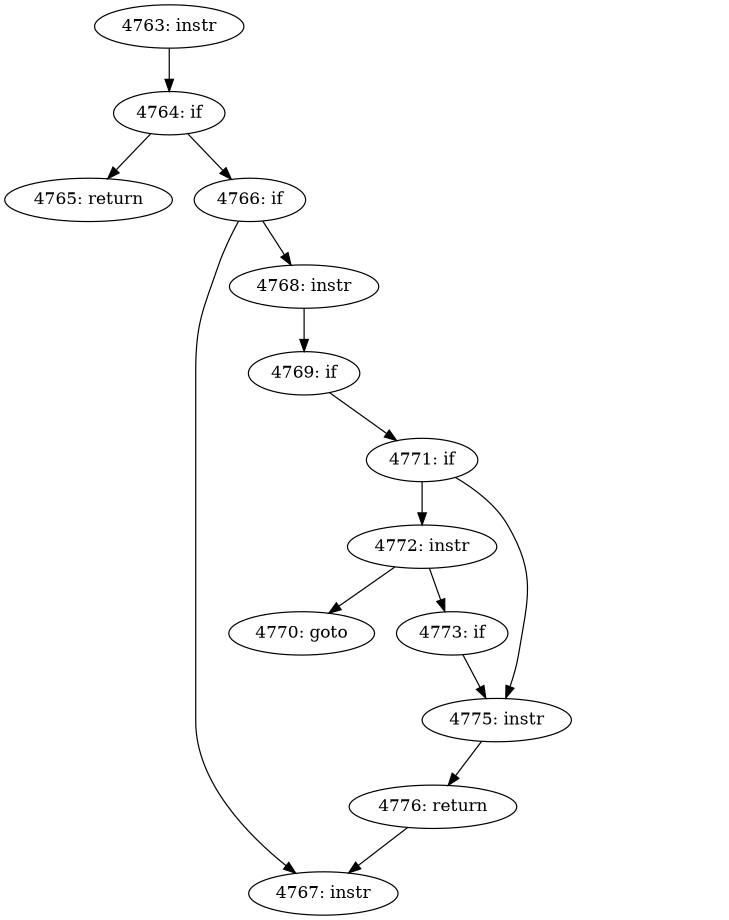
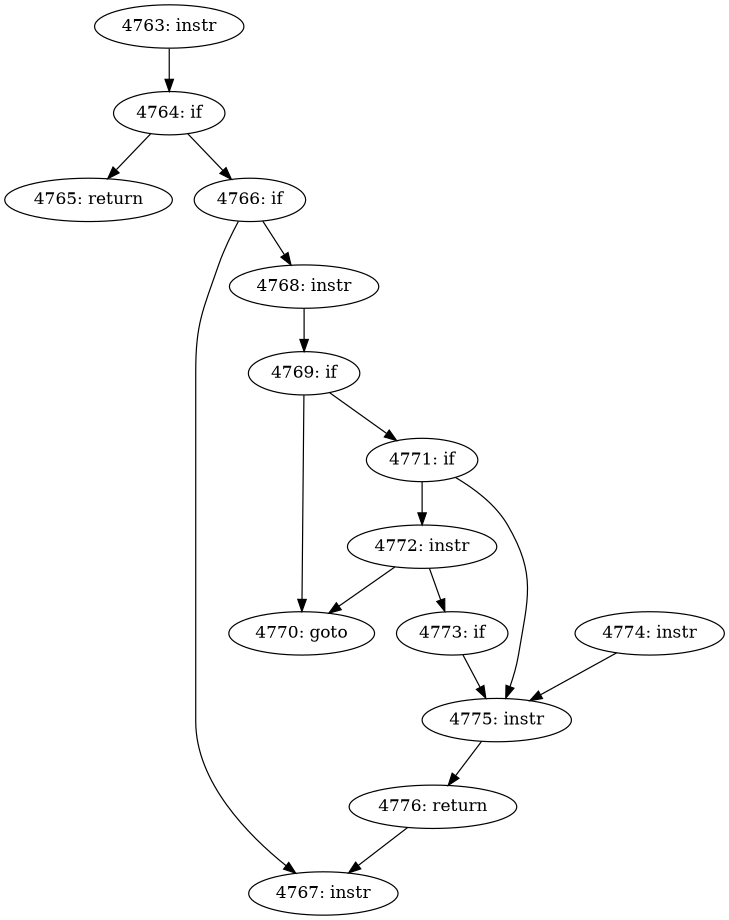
none -> (303, 497)
none -> (650, 633)
